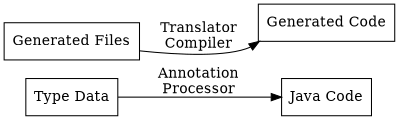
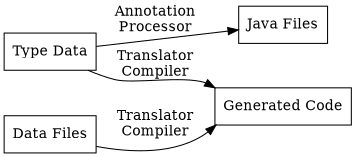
(72, 41) -> (50, 134)
none -> (146, 81)
(327, 97) -> (283, 25)
